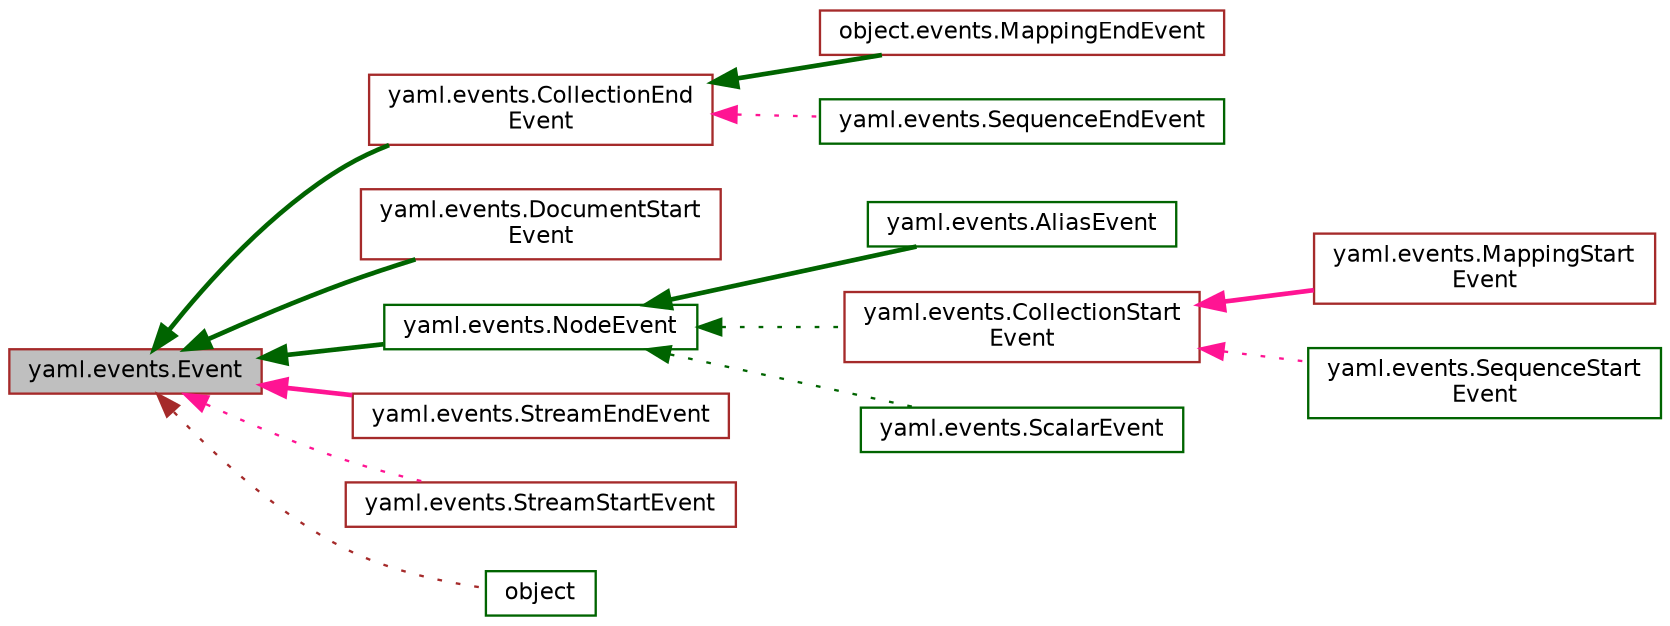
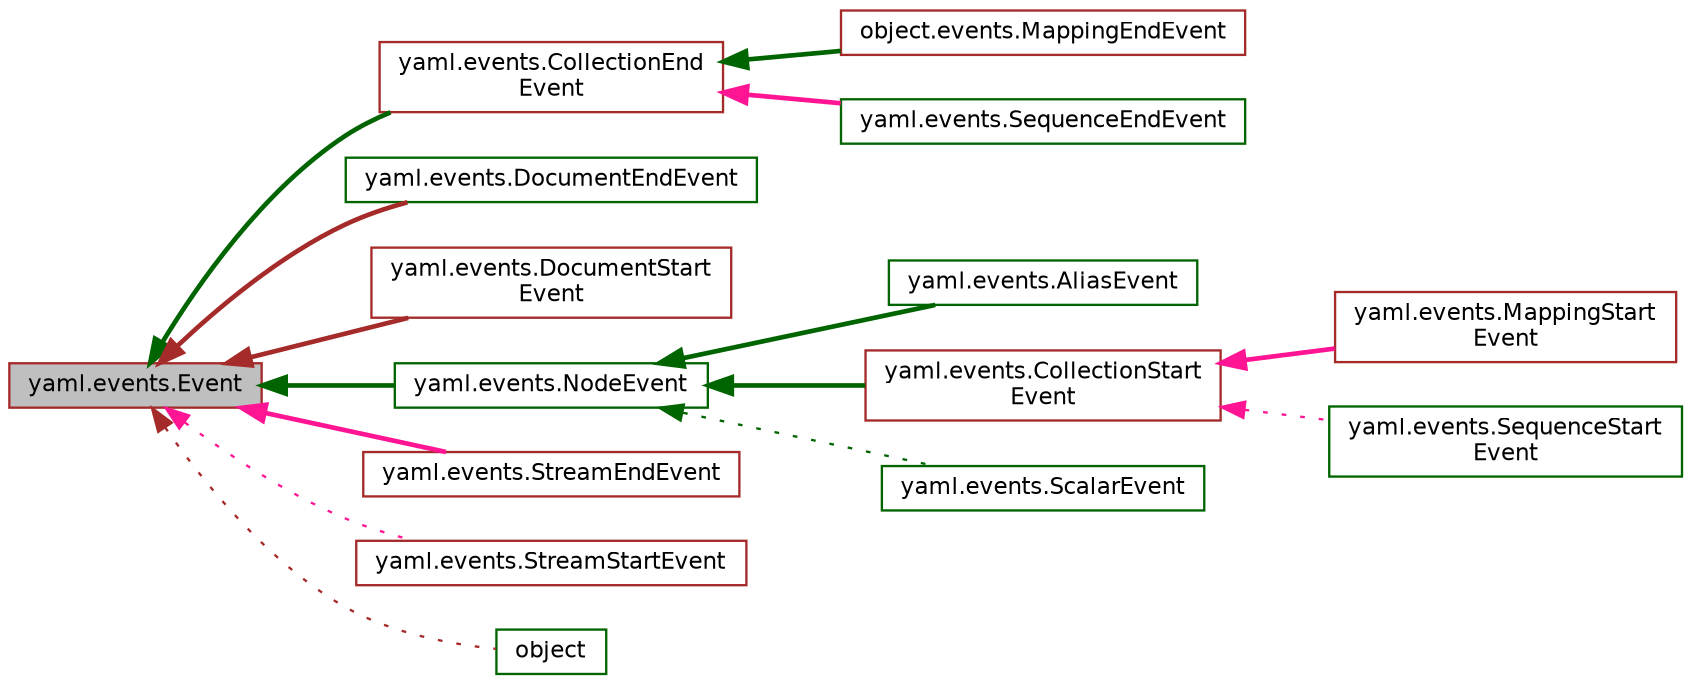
(778, 116) -> (794, 99)
none -> (551, 180)
(311, 296) -> (329, 338)
(783, 327) -> (799, 385)
